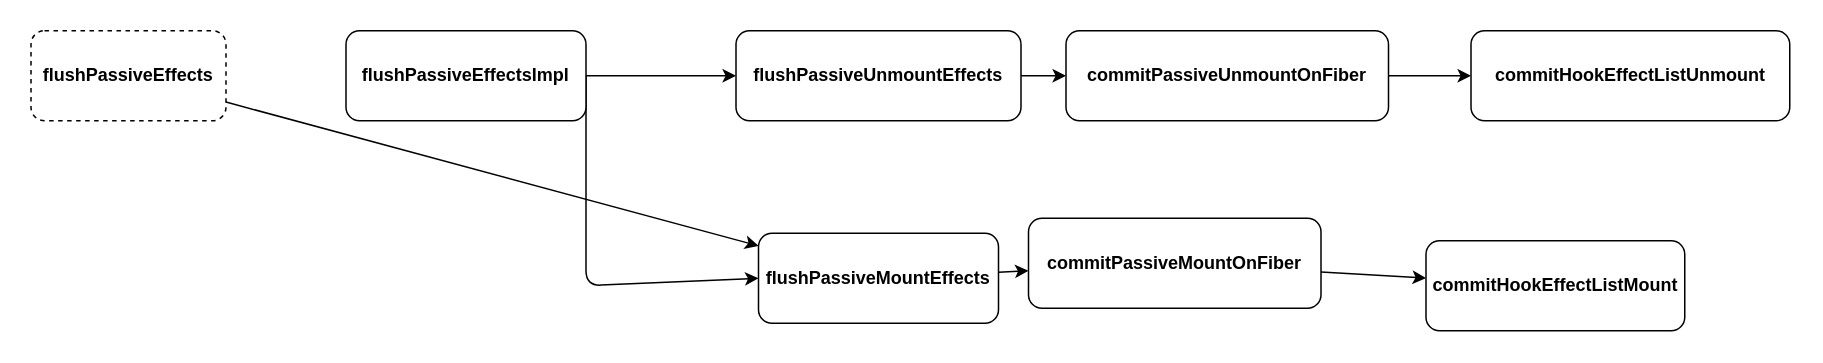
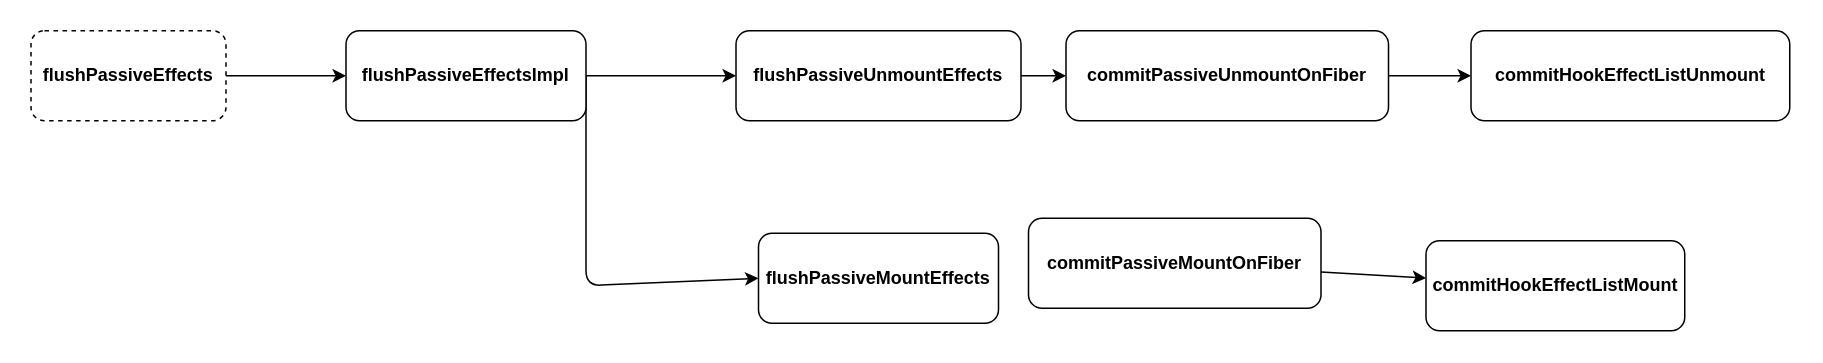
(487, 173) -> (281, 76)
(1008, 272) -> none
